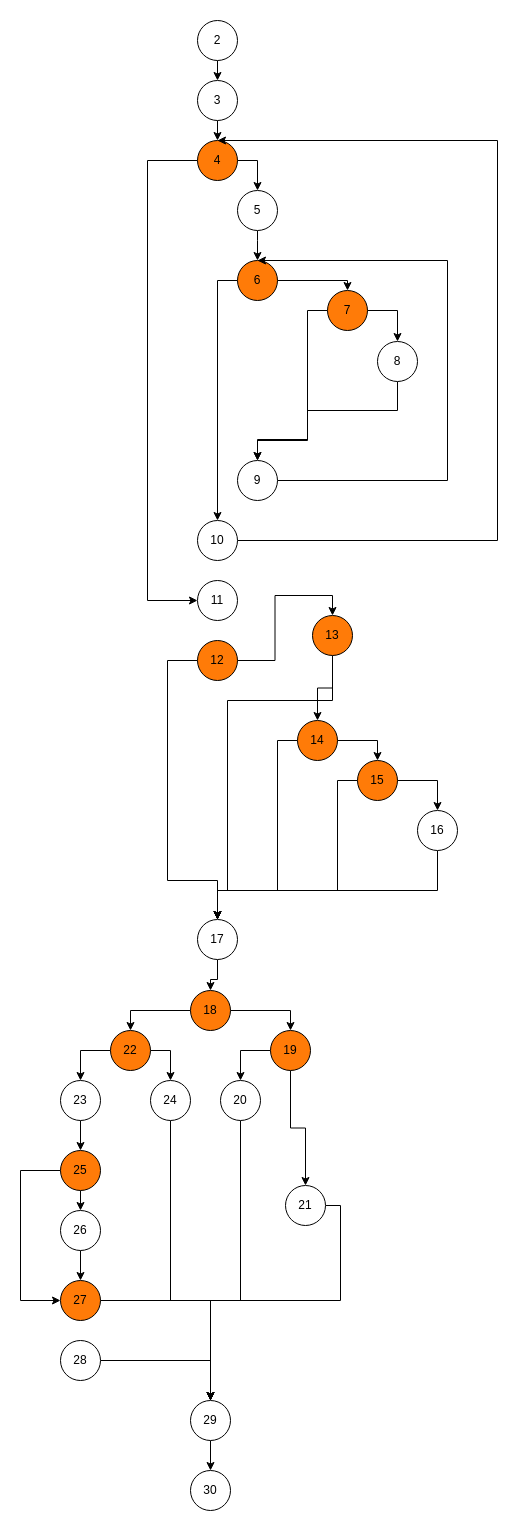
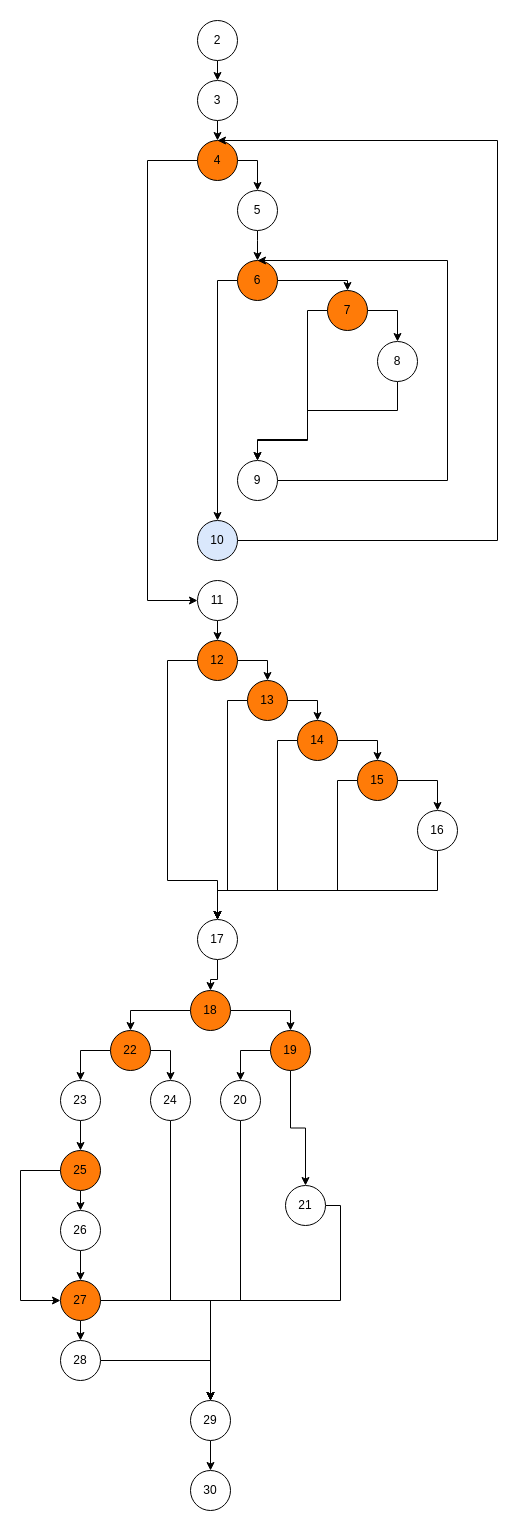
(218, 541) -> (218, 541)
none -> (218, 627)
(333, 636) -> (268, 701)
none -> (81, 1327)
